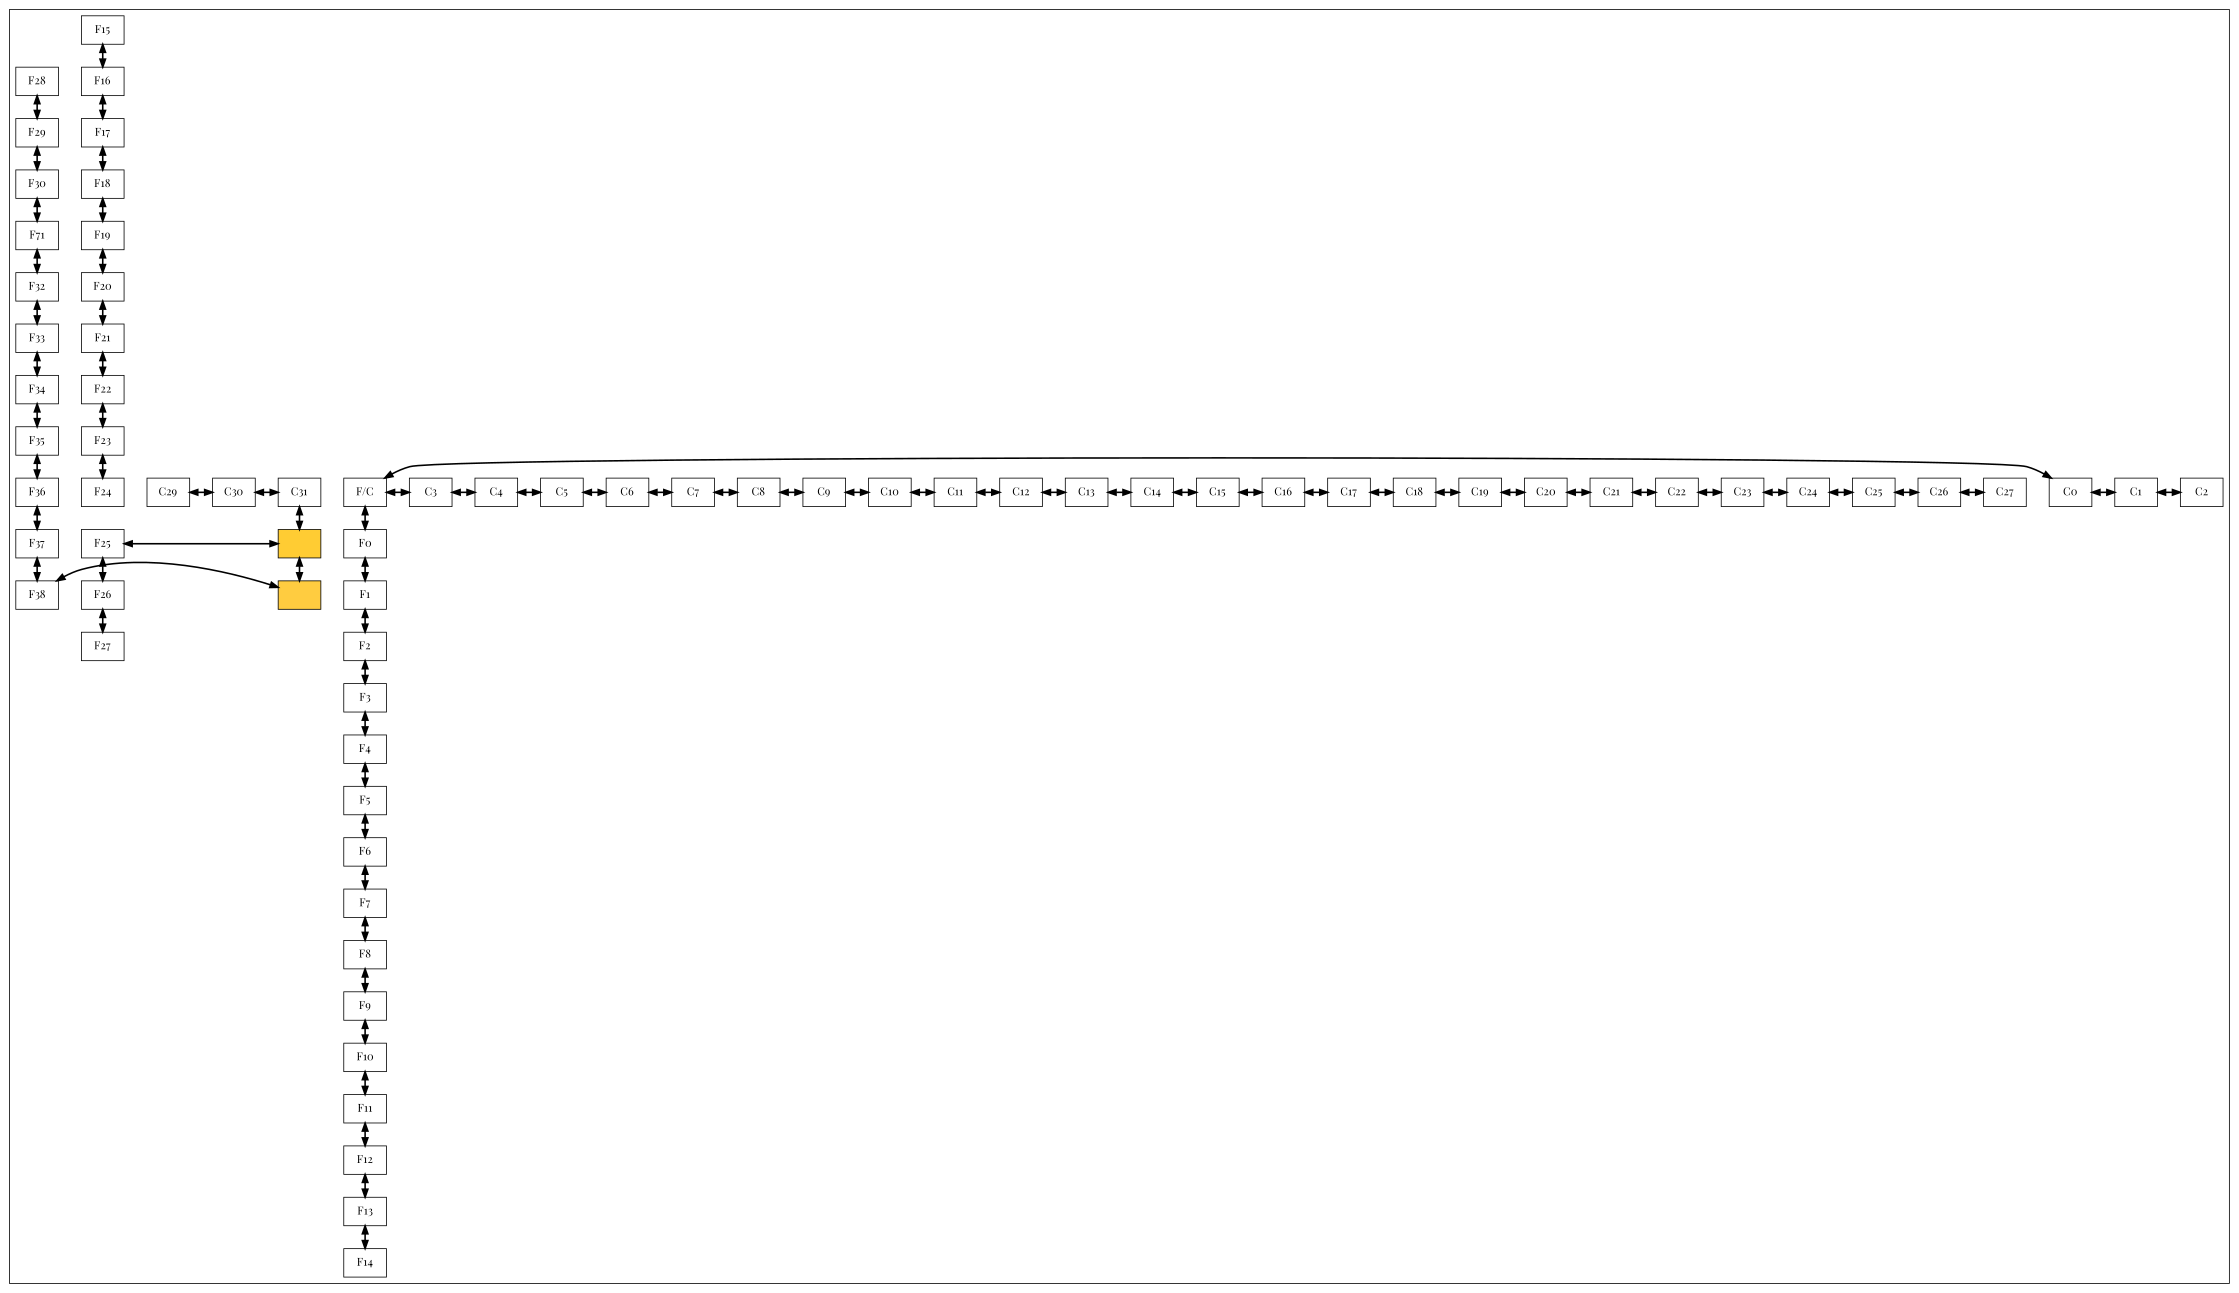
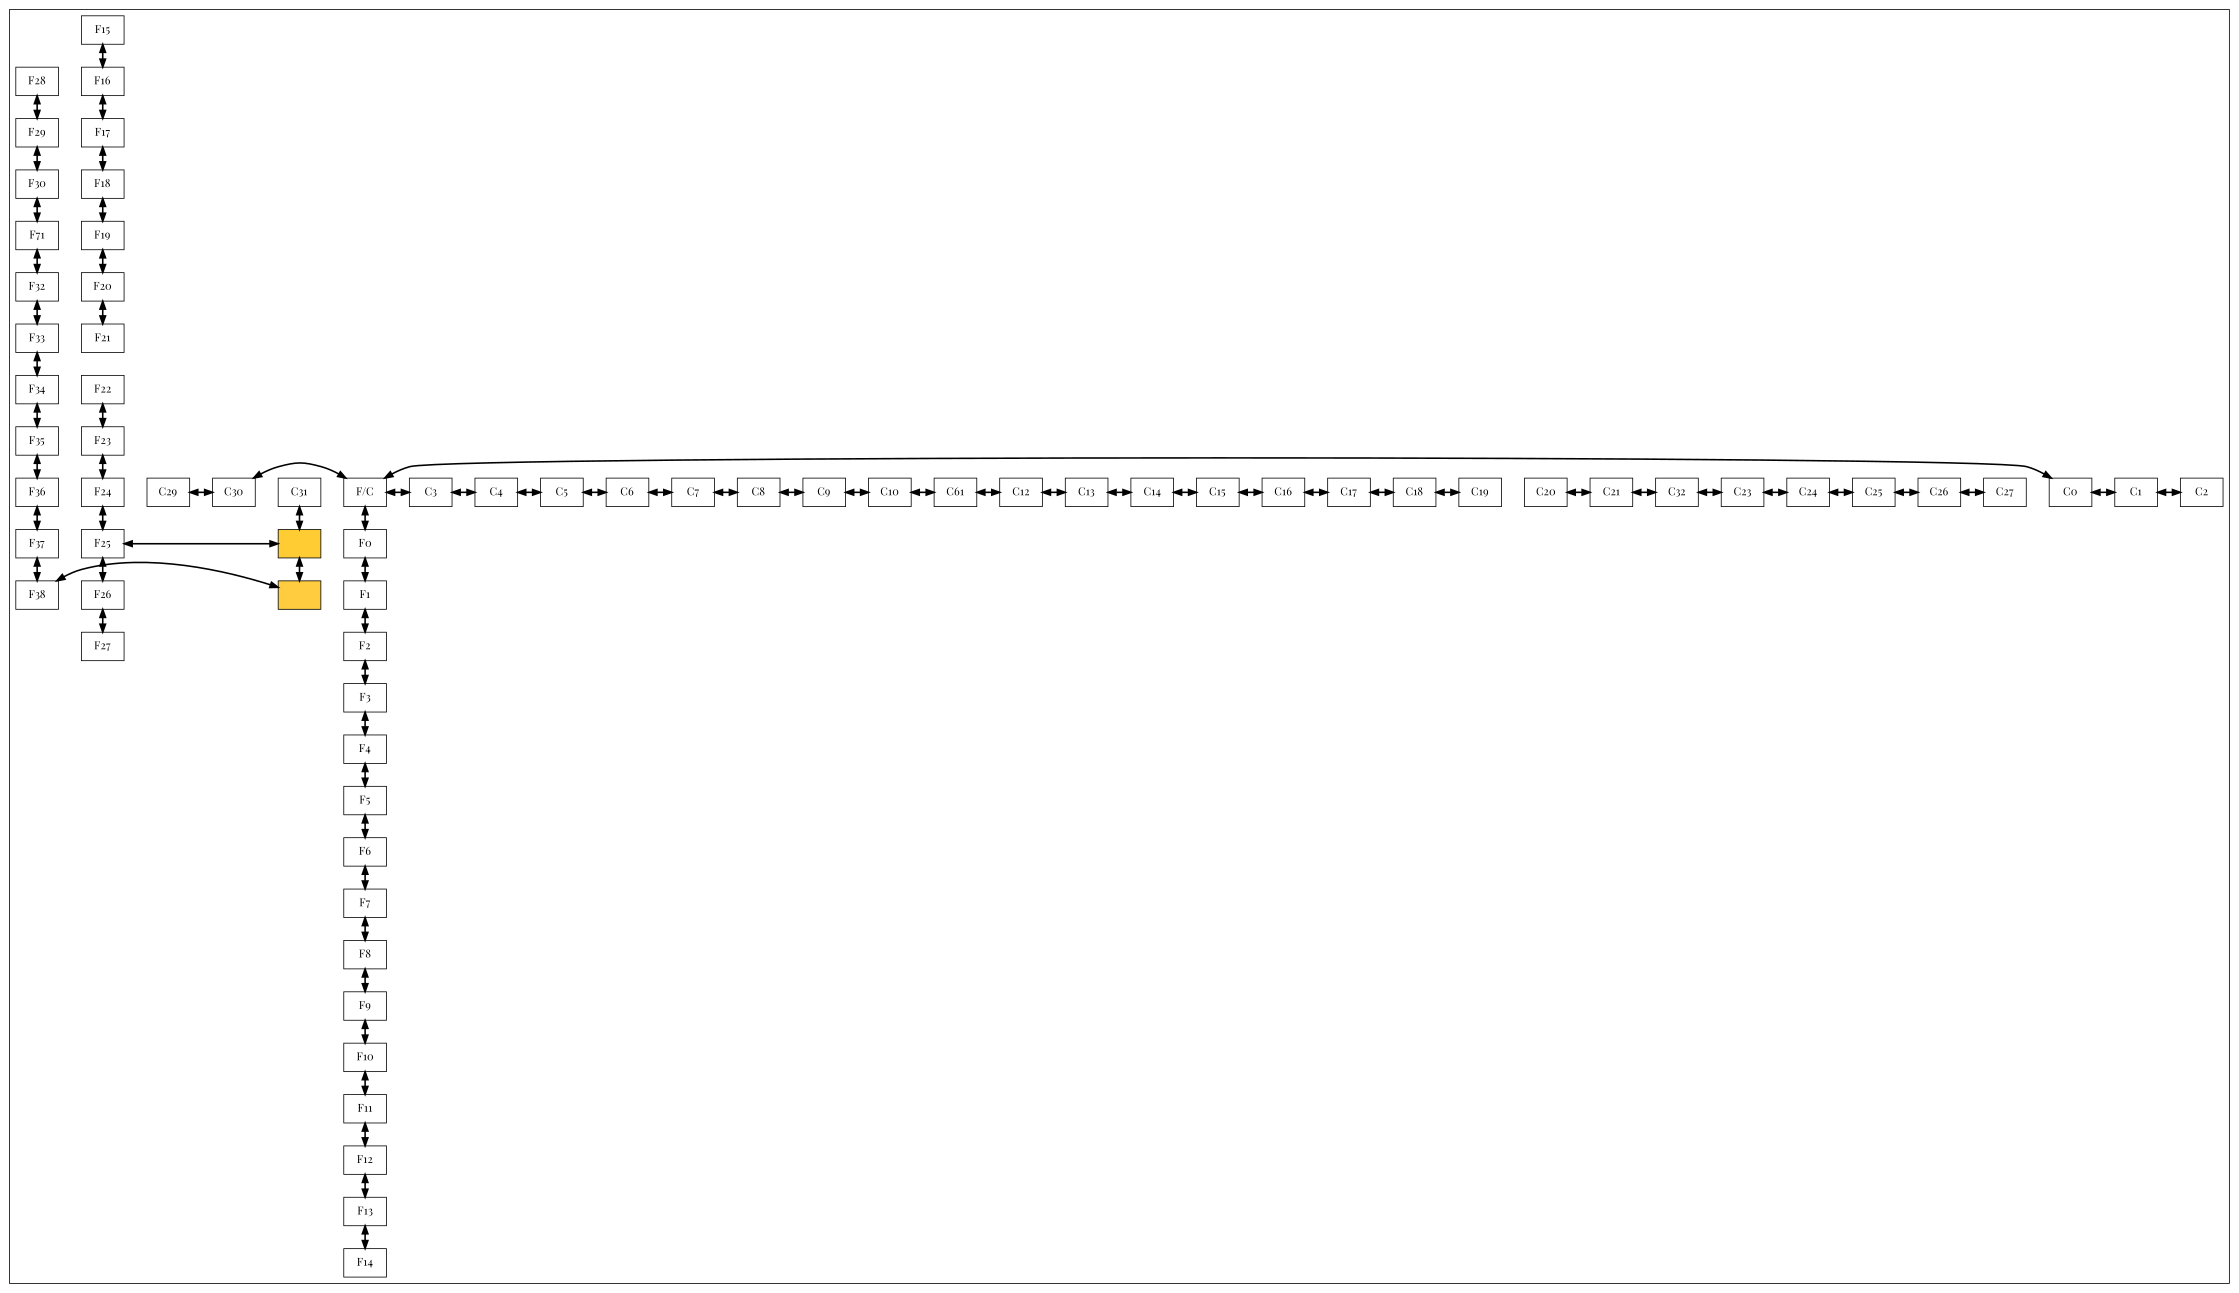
(103, 364) -> none
(267, 492) -> (300, 463)
(955, 492) -> (955, 492)
(1513, 492) -> none
(1677, 492) -> (1677, 492)
none -> (103, 518)
